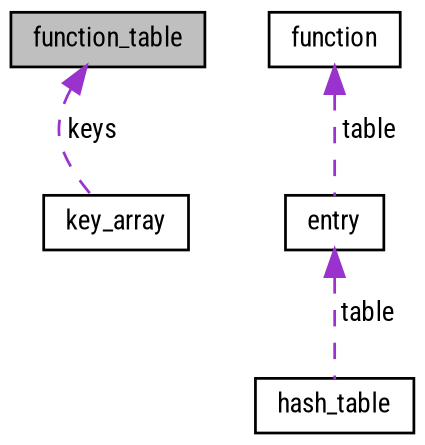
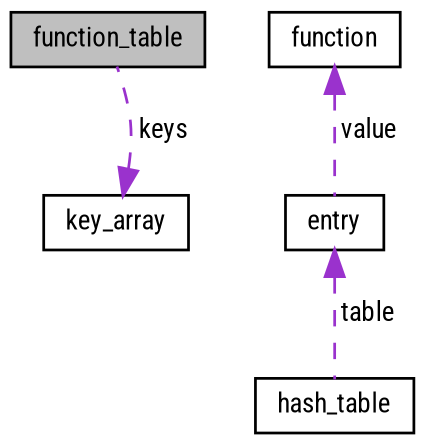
(366, 131) -> (366, 131)
(61, 146) -> (130, 117)
